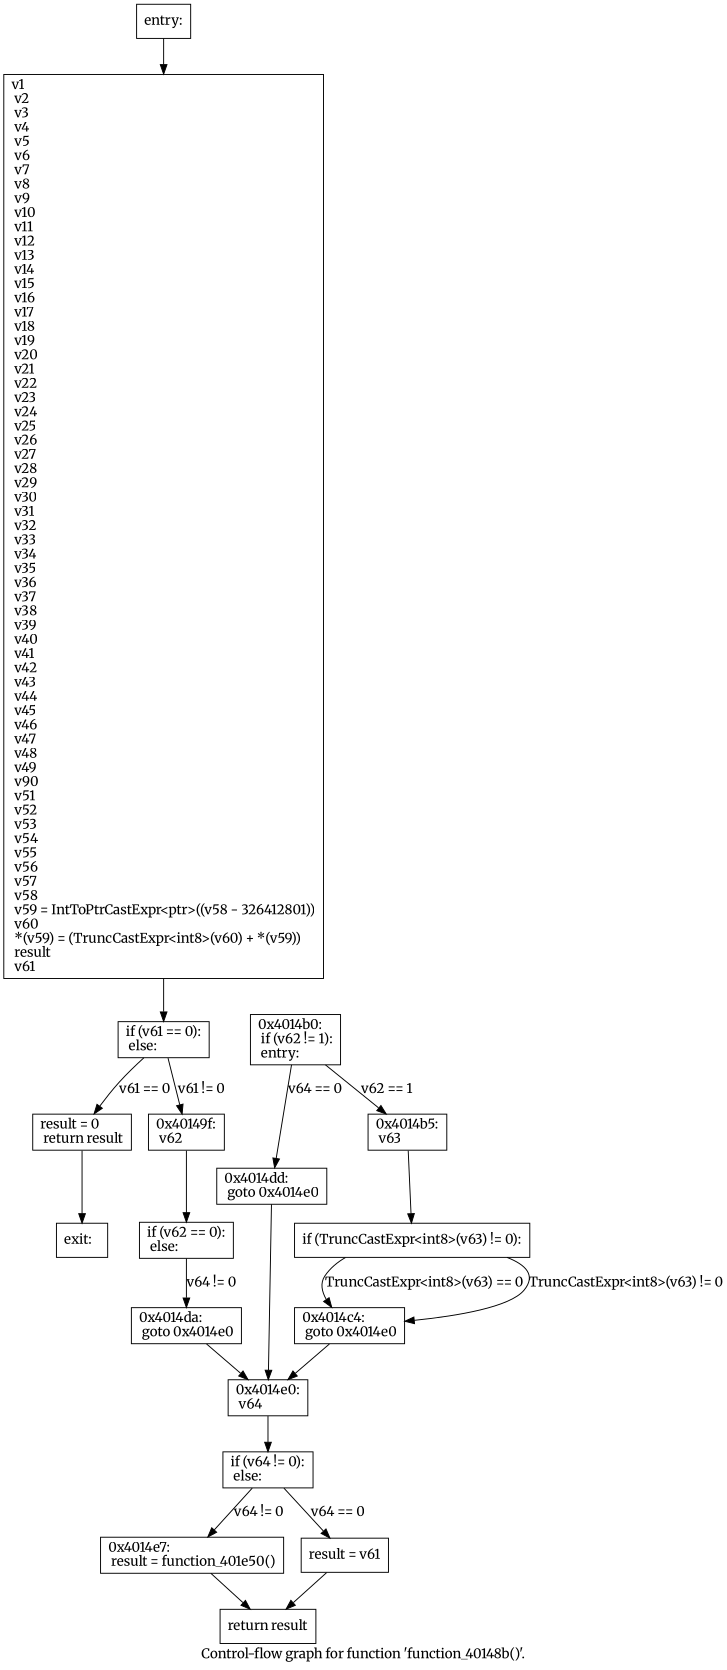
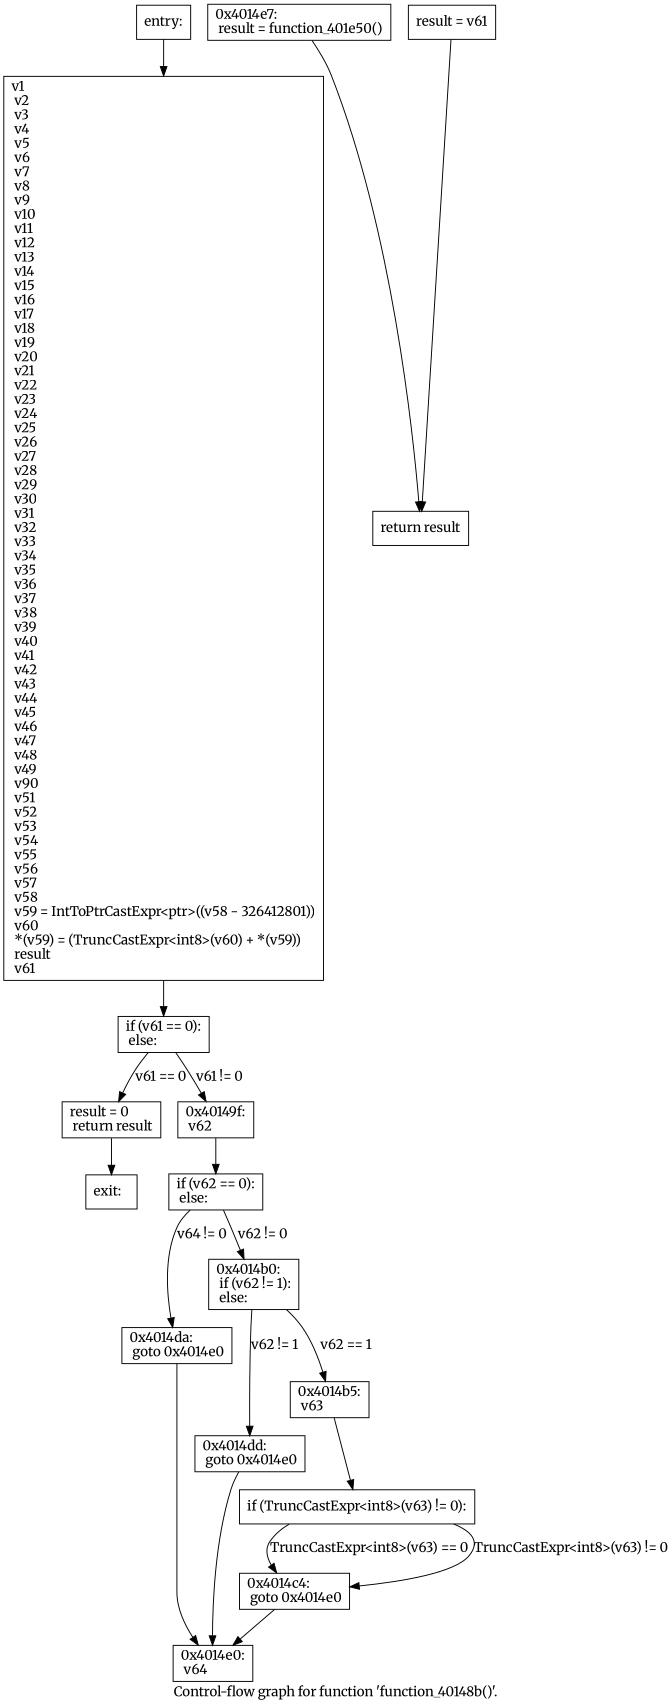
(279, 1053) -> (232, 1298)
(315, 1089) -> (275, 1346)
none -> (232, 1230)
(268, 1470) -> none
